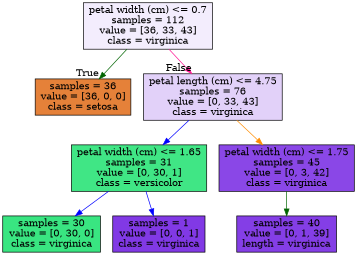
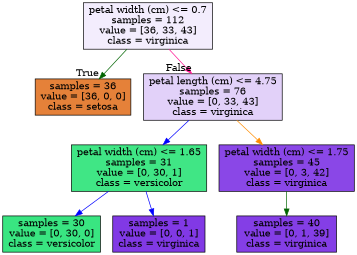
(52, 234) -> (52, 234)
(287, 234) -> (287, 234)
